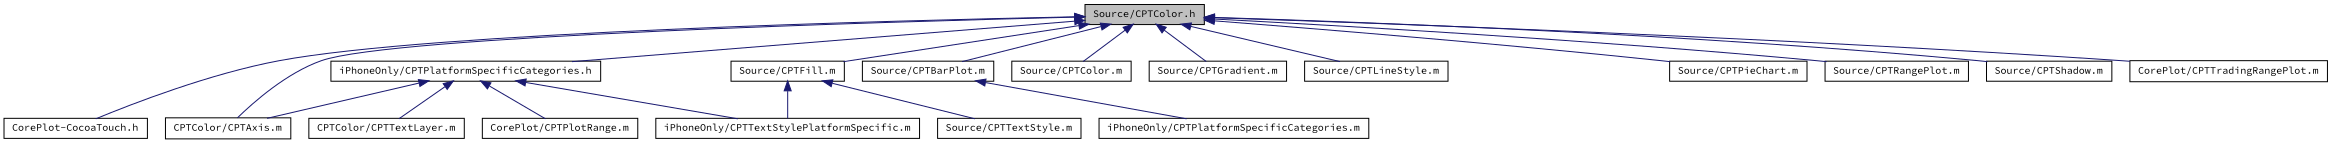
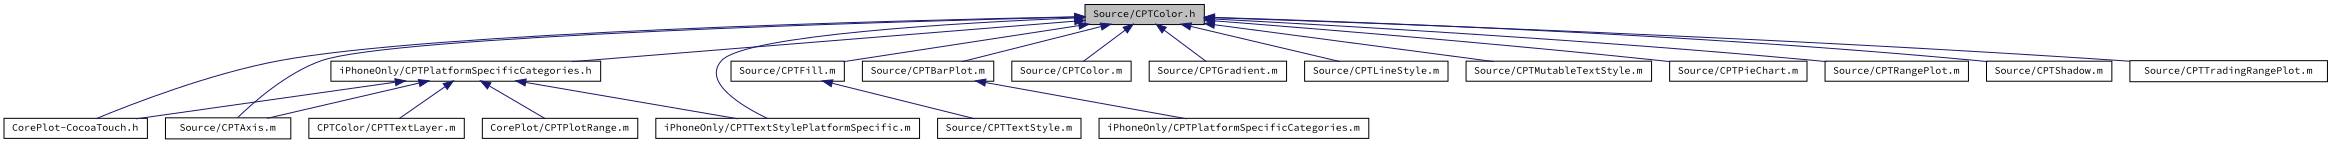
none -> (1559, 71)
(2229, 71) -> (2229, 71)
none -> (272, 100)
(788, 105) -> (854, 33)
(228, 128) -> (228, 128)
